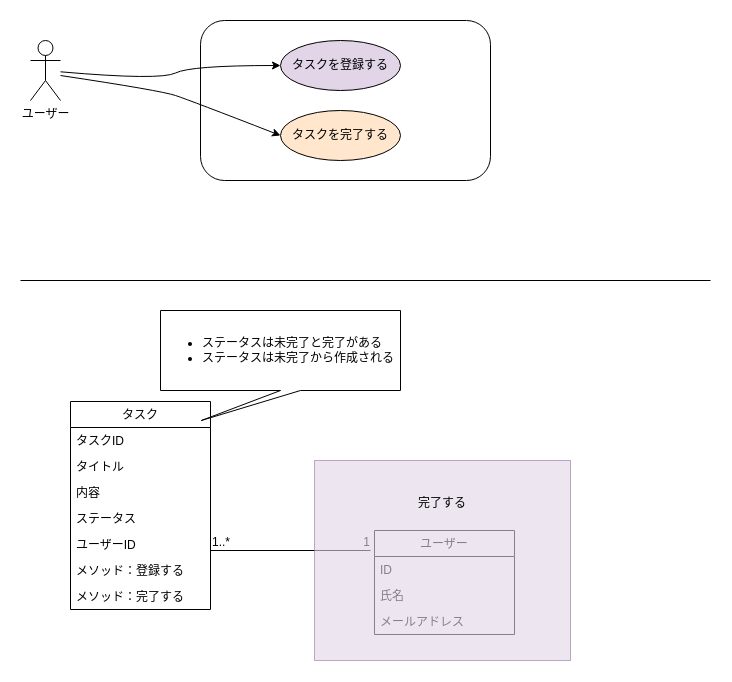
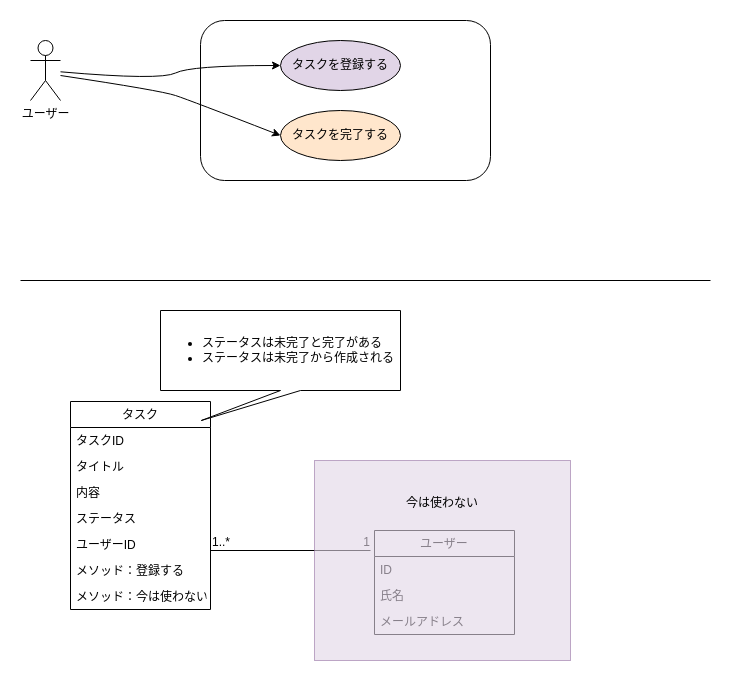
(443, 561) -> (443, 561)
(130, 597) -> (142, 597)
